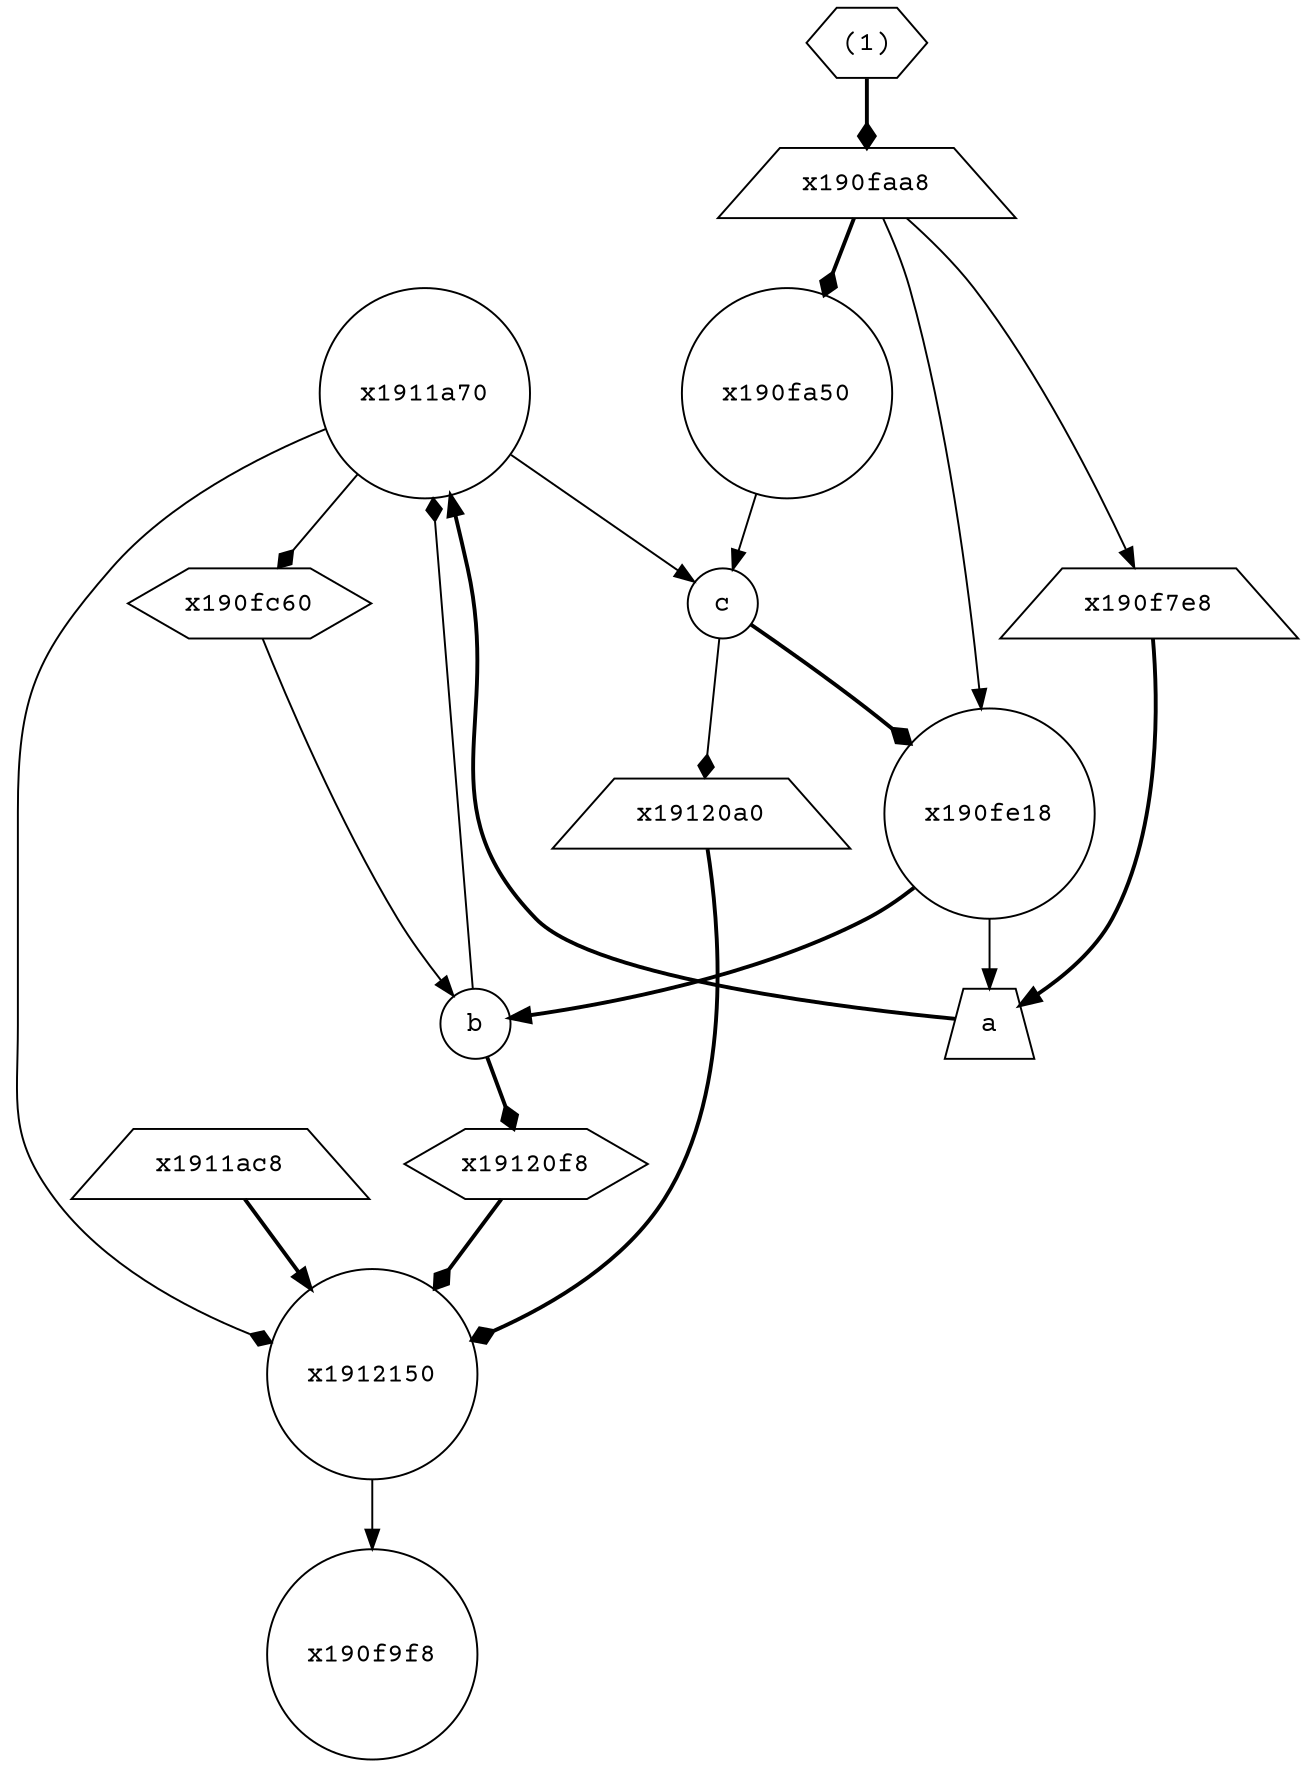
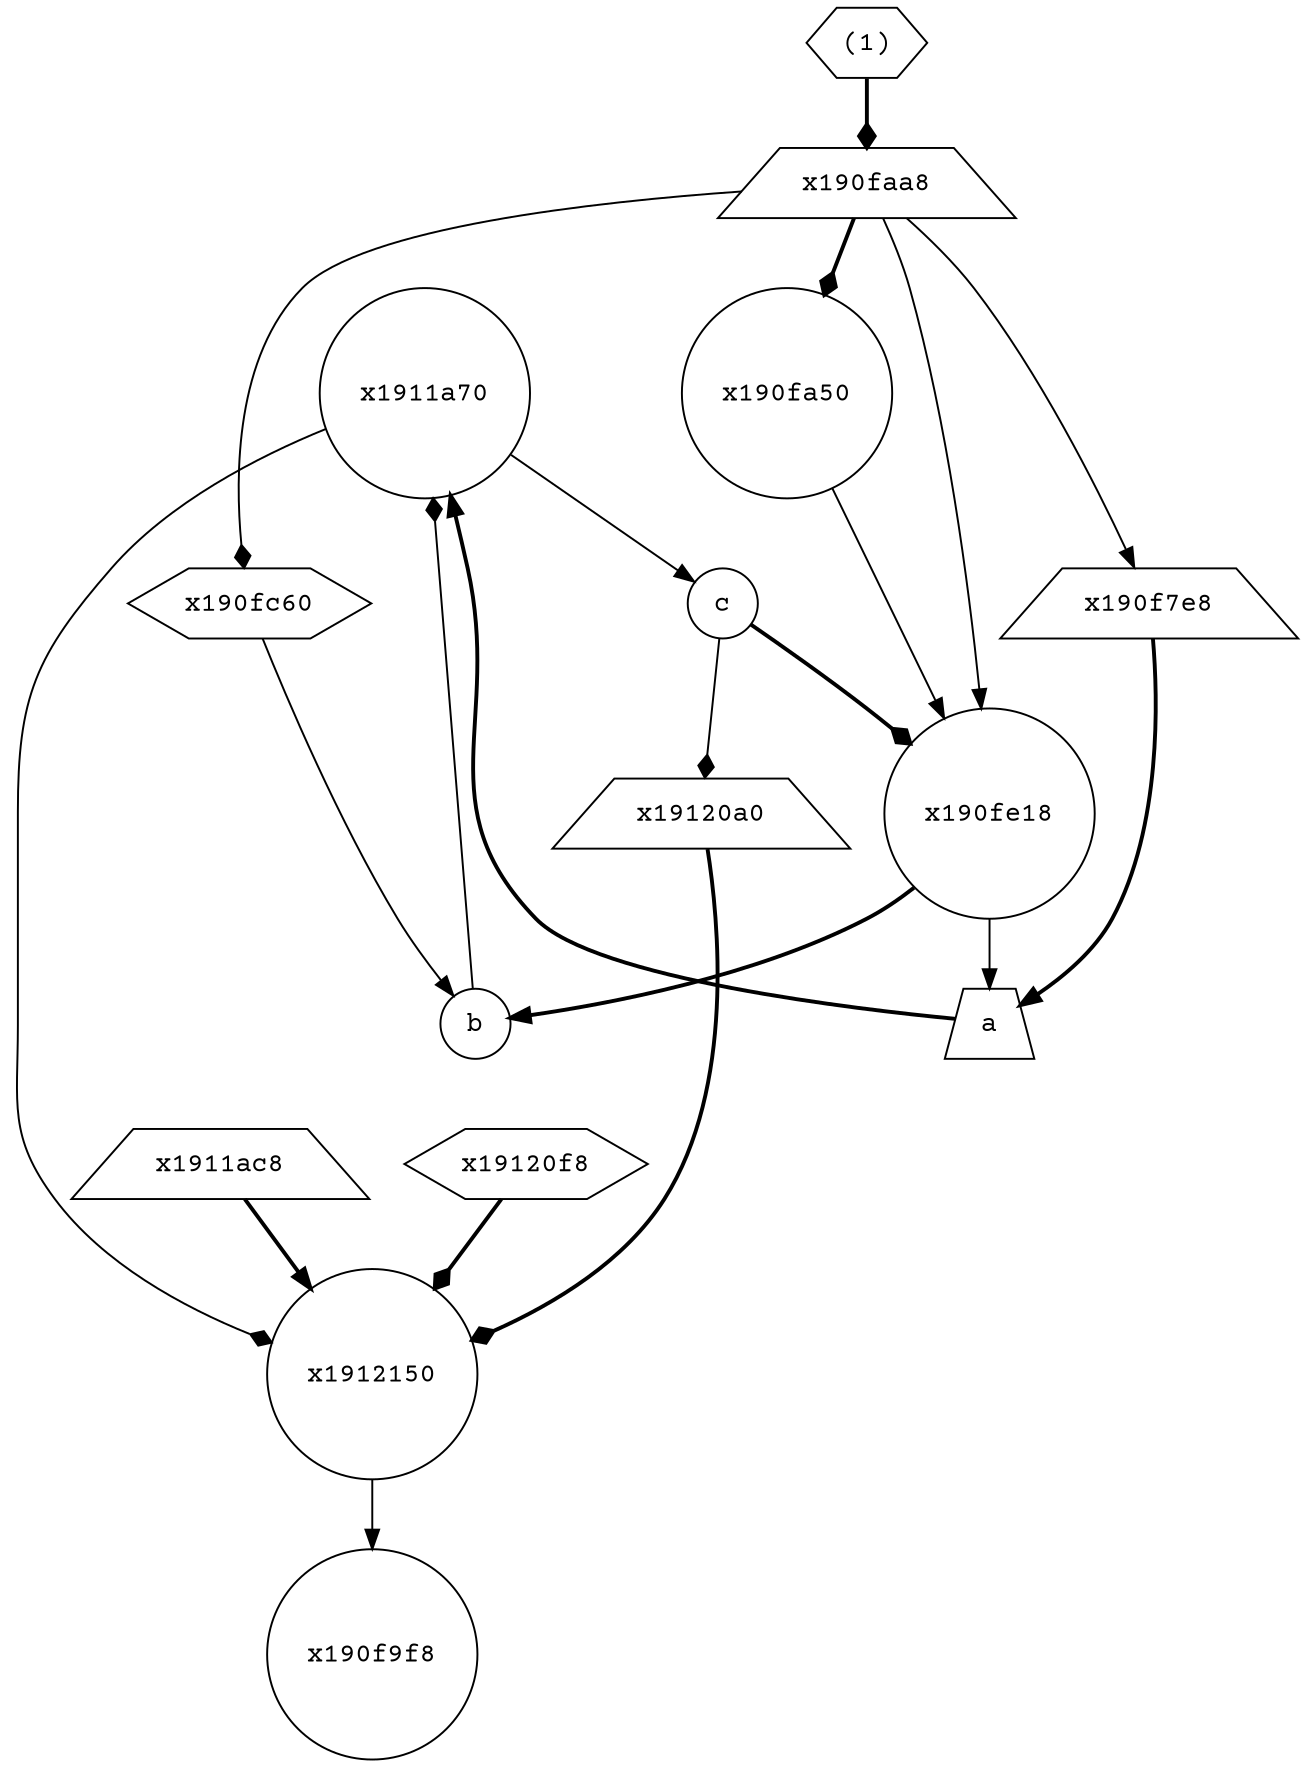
(325, 512) -> (383, 247)
(747, 522) -> (884, 594)
(496, 1082) -> none
